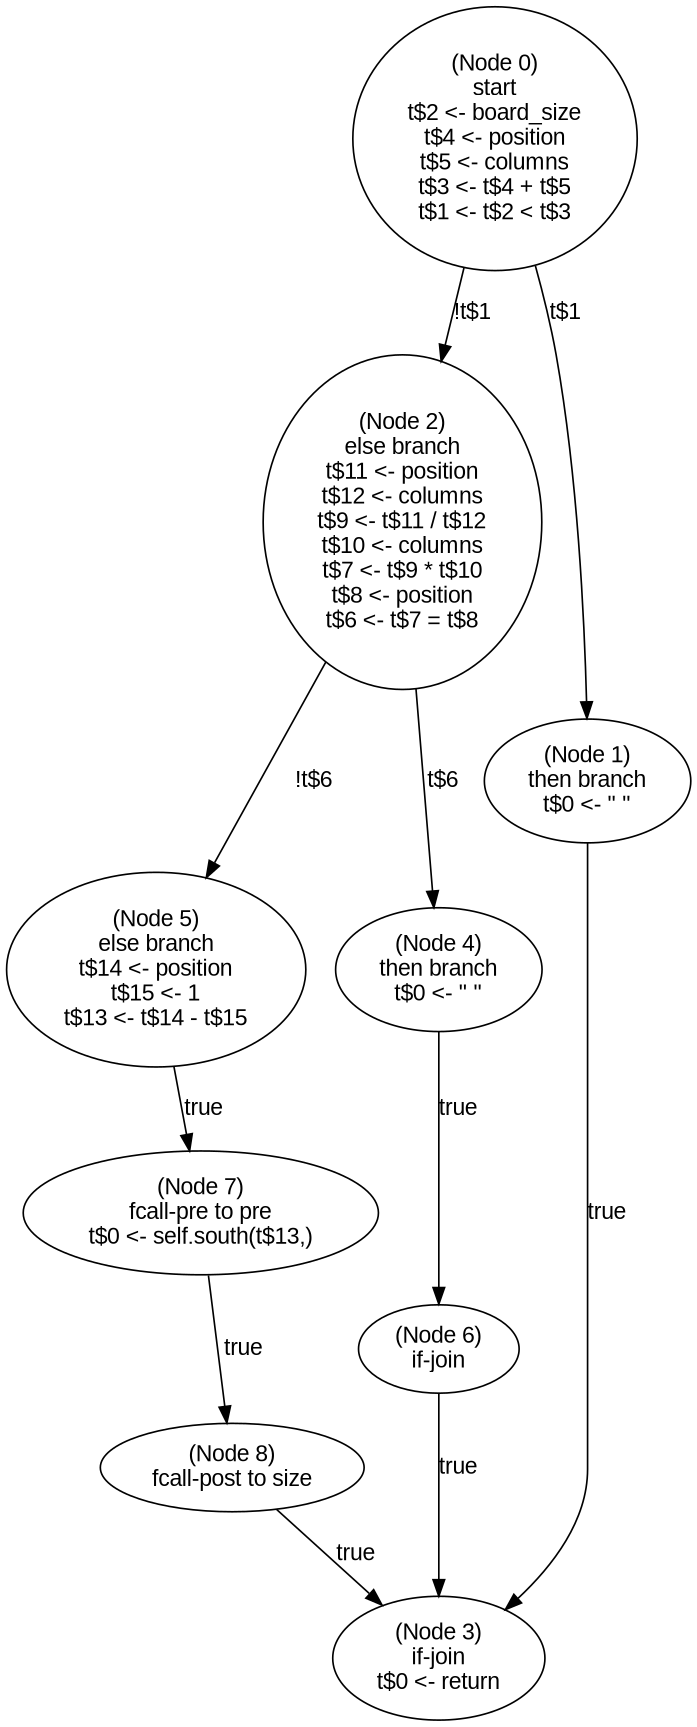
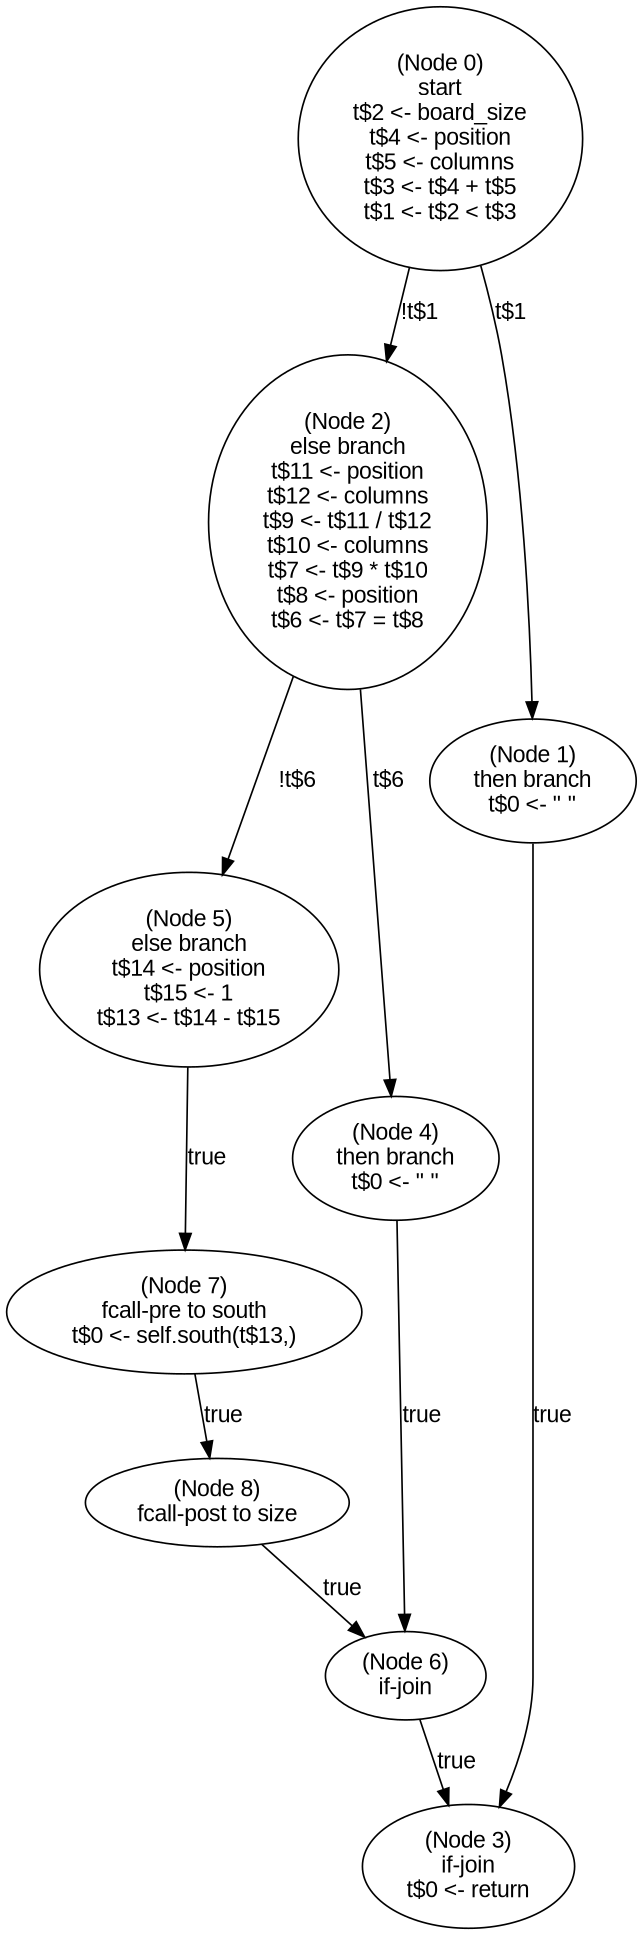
(201, 1213) -> (184, 1312)
(323, 1551) -> (307, 1585)
